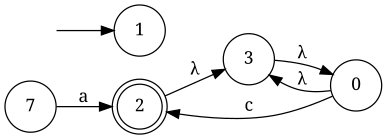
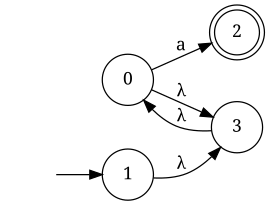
(189, 85) -> (185, 174)
(249, 106) -> (181, 46)
(31, 107) -> none
